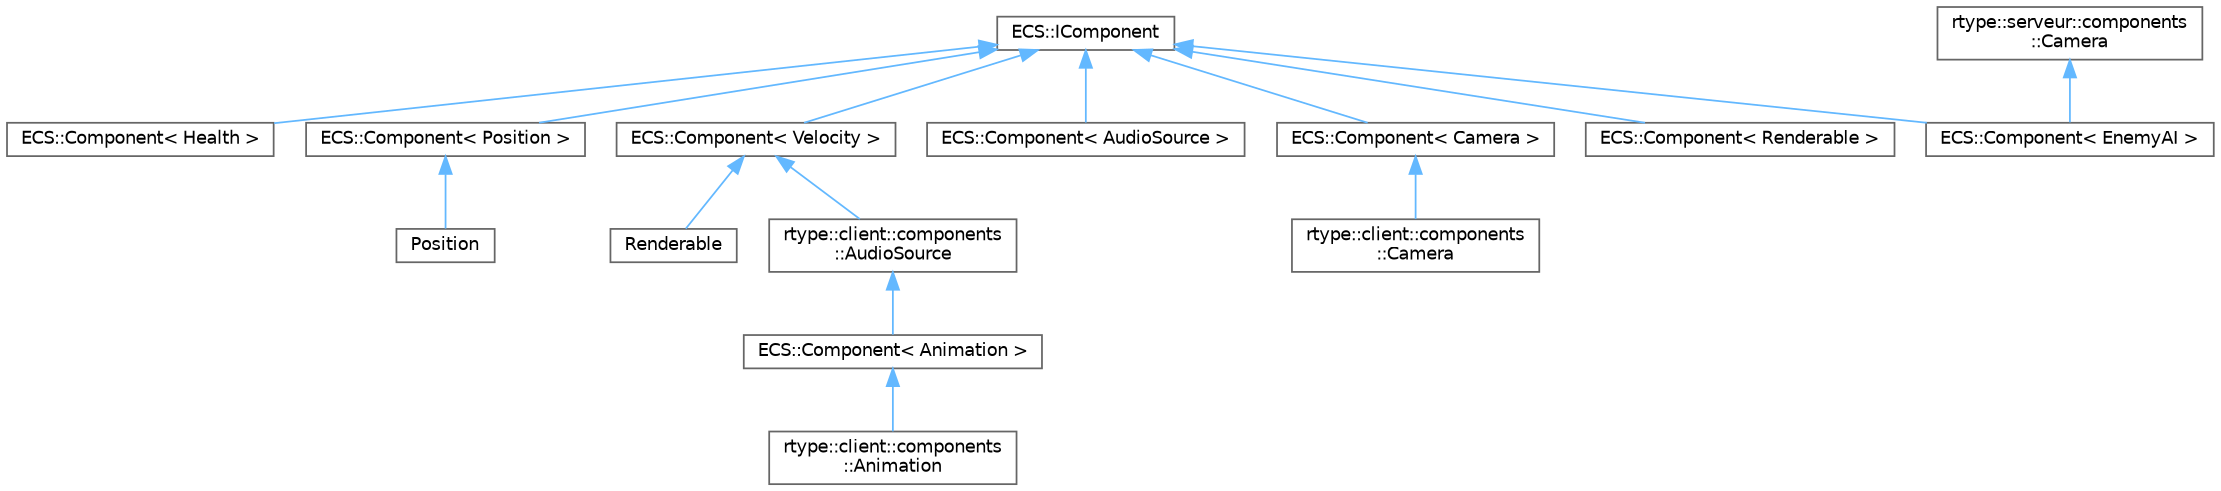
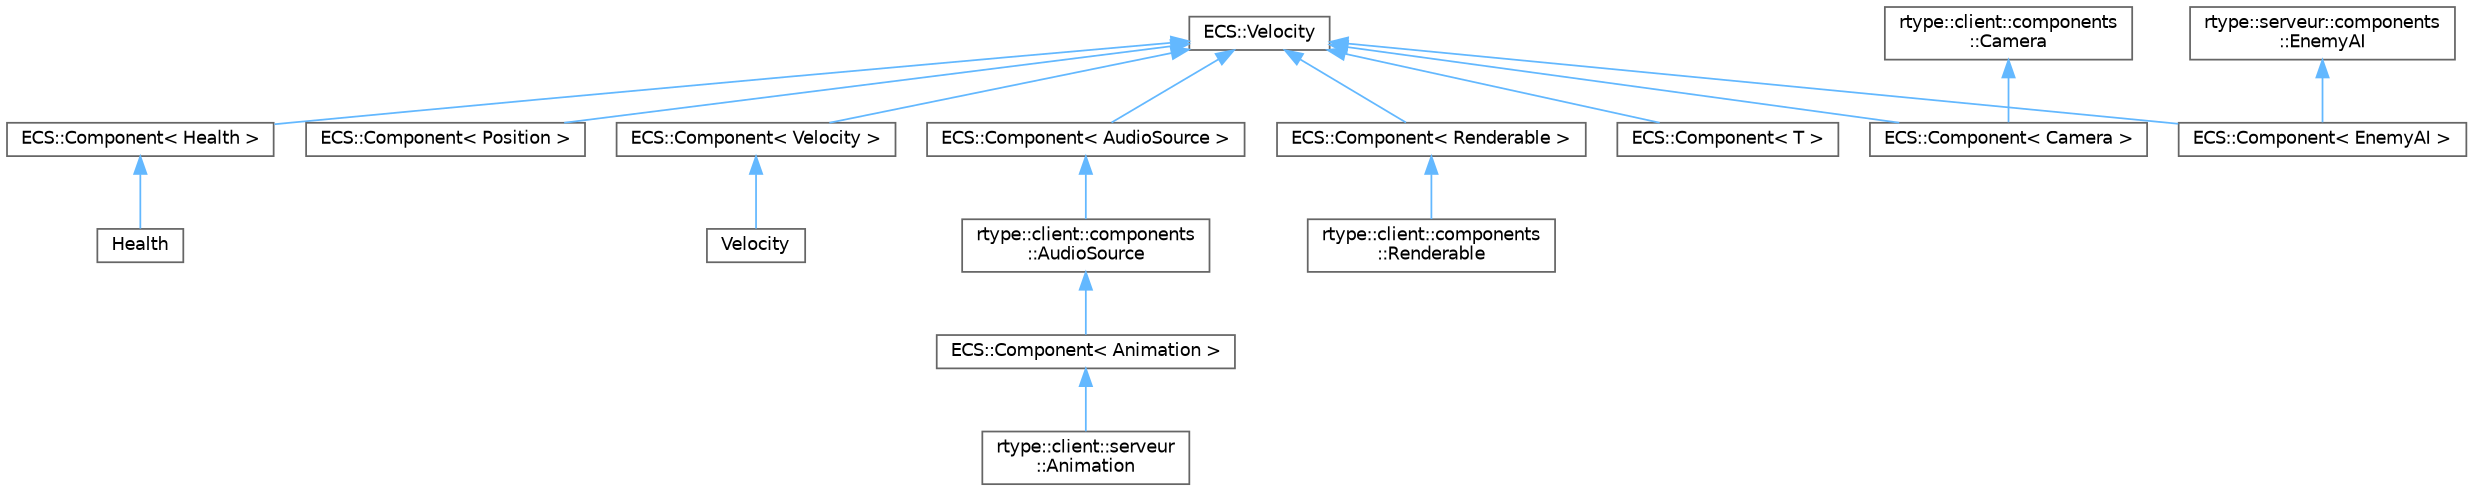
(1086, 33) -> (1259, 33)
(2070, 33) -> (2323, 33)
none -> (1728, 139)
(825, 193) -> (1086, 197)
(1416, 197) -> (2009, 97)
none -> (140, 246)
(446, 246) -> none
(674, 246) -> (756, 246)
none -> (1431, 246)
(893, 458) -> (1086, 458)
